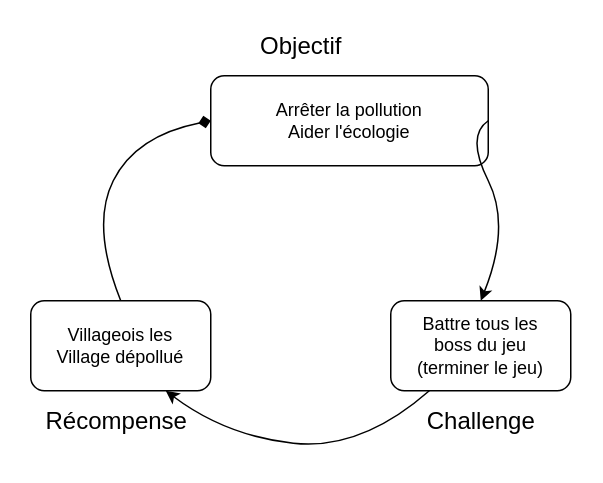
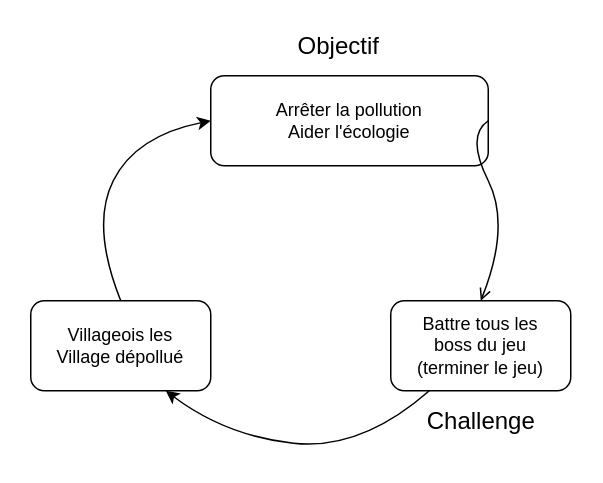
(301, 46) -> (338, 46)
(198, 123) -> (199, 123)
(485, 290) -> (484, 292)
(117, 421) -> none
